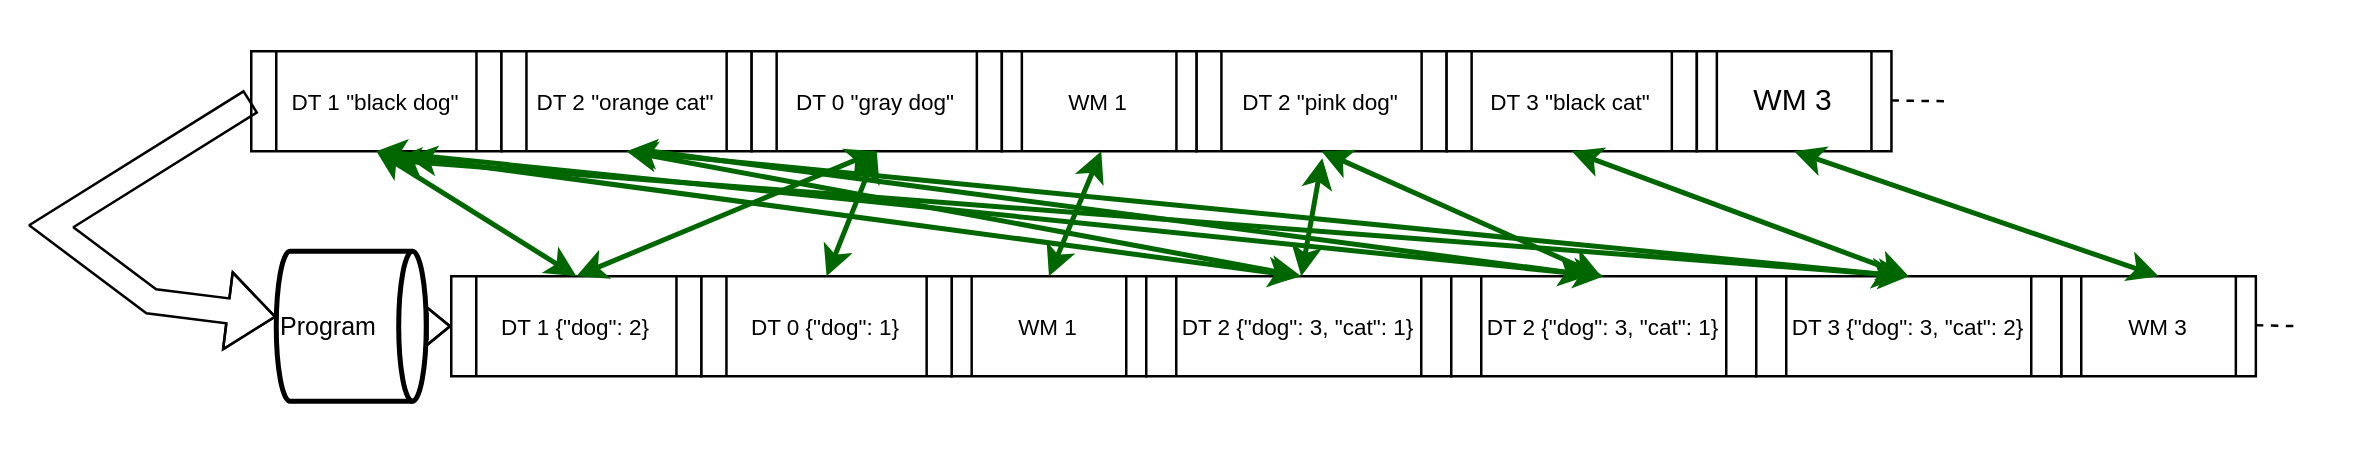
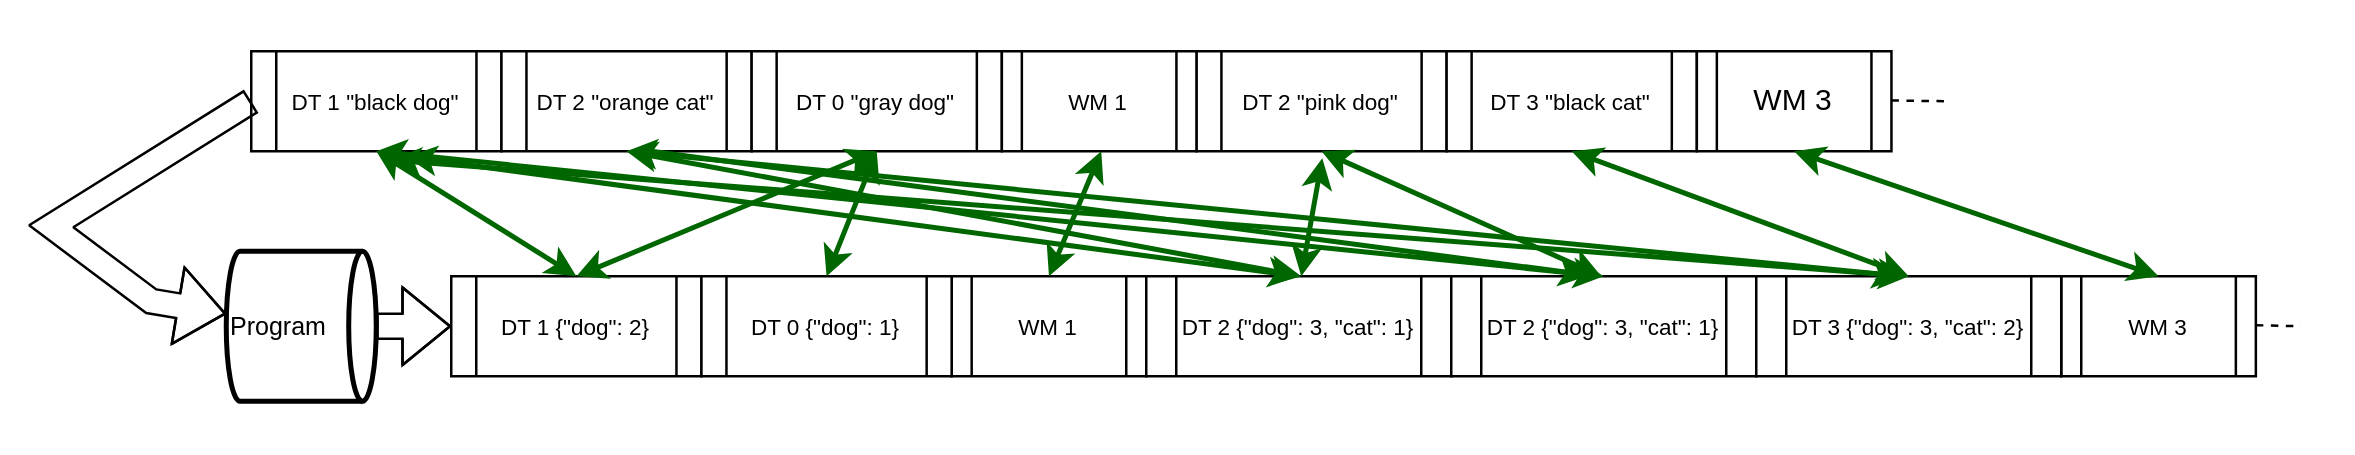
(351, 326) -> (301, 326)
